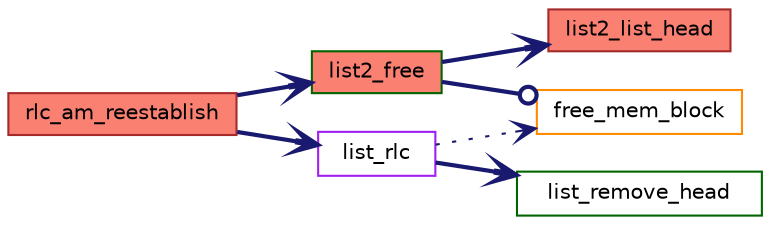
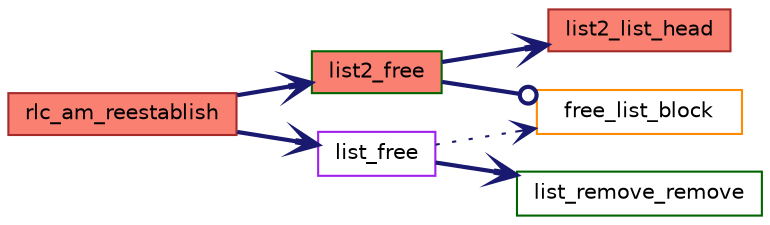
(639, 112) -> (639, 112)
(377, 154) -> (377, 154)
(639, 194) -> (639, 194)
